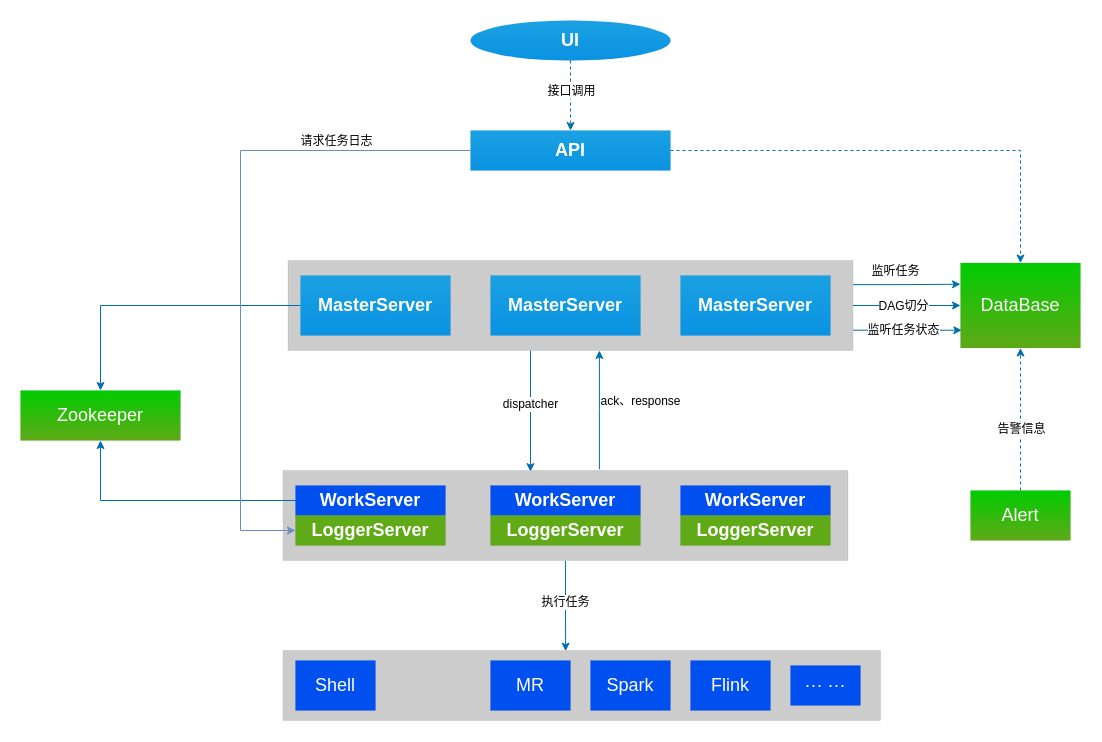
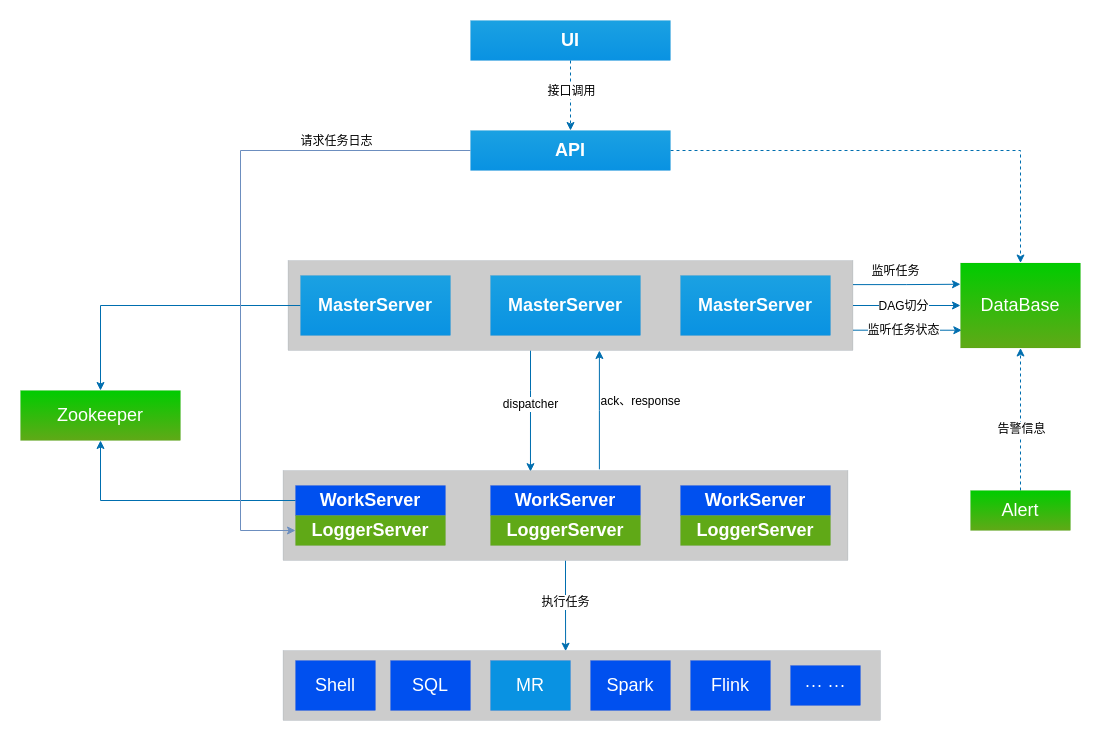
(571, 41) -> (571, 41)
(1021, 516) -> (1021, 511)
none -> (431, 686)
(531, 686) -> (531, 686)
